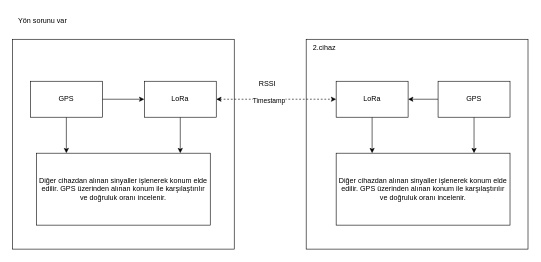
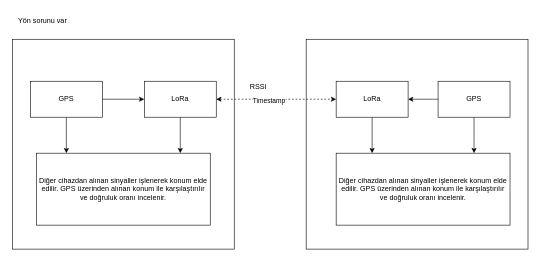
(324, 48) -> none
(267, 84) -> (258, 87)
